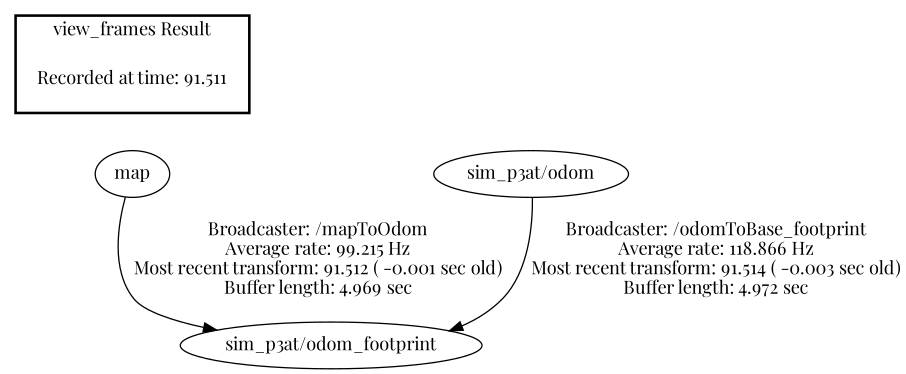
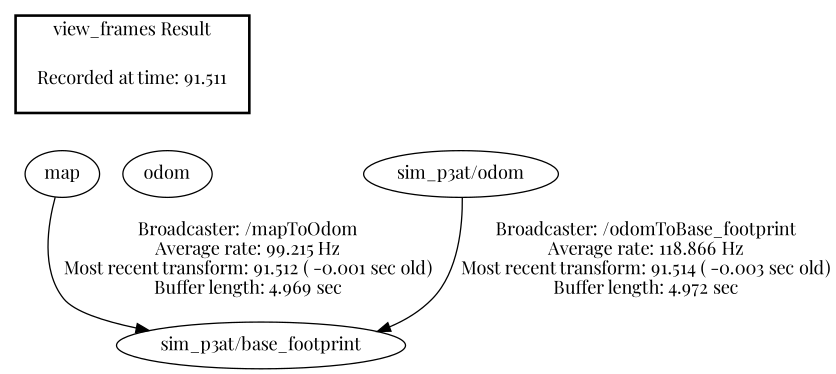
none -> (168, 174)
(331, 345) -> (261, 345)
